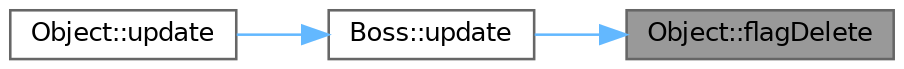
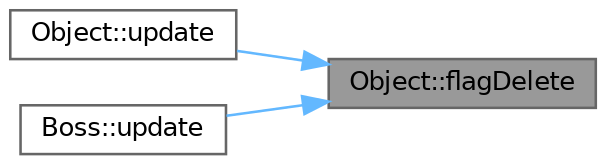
(269, 35) -> (270, 56)
